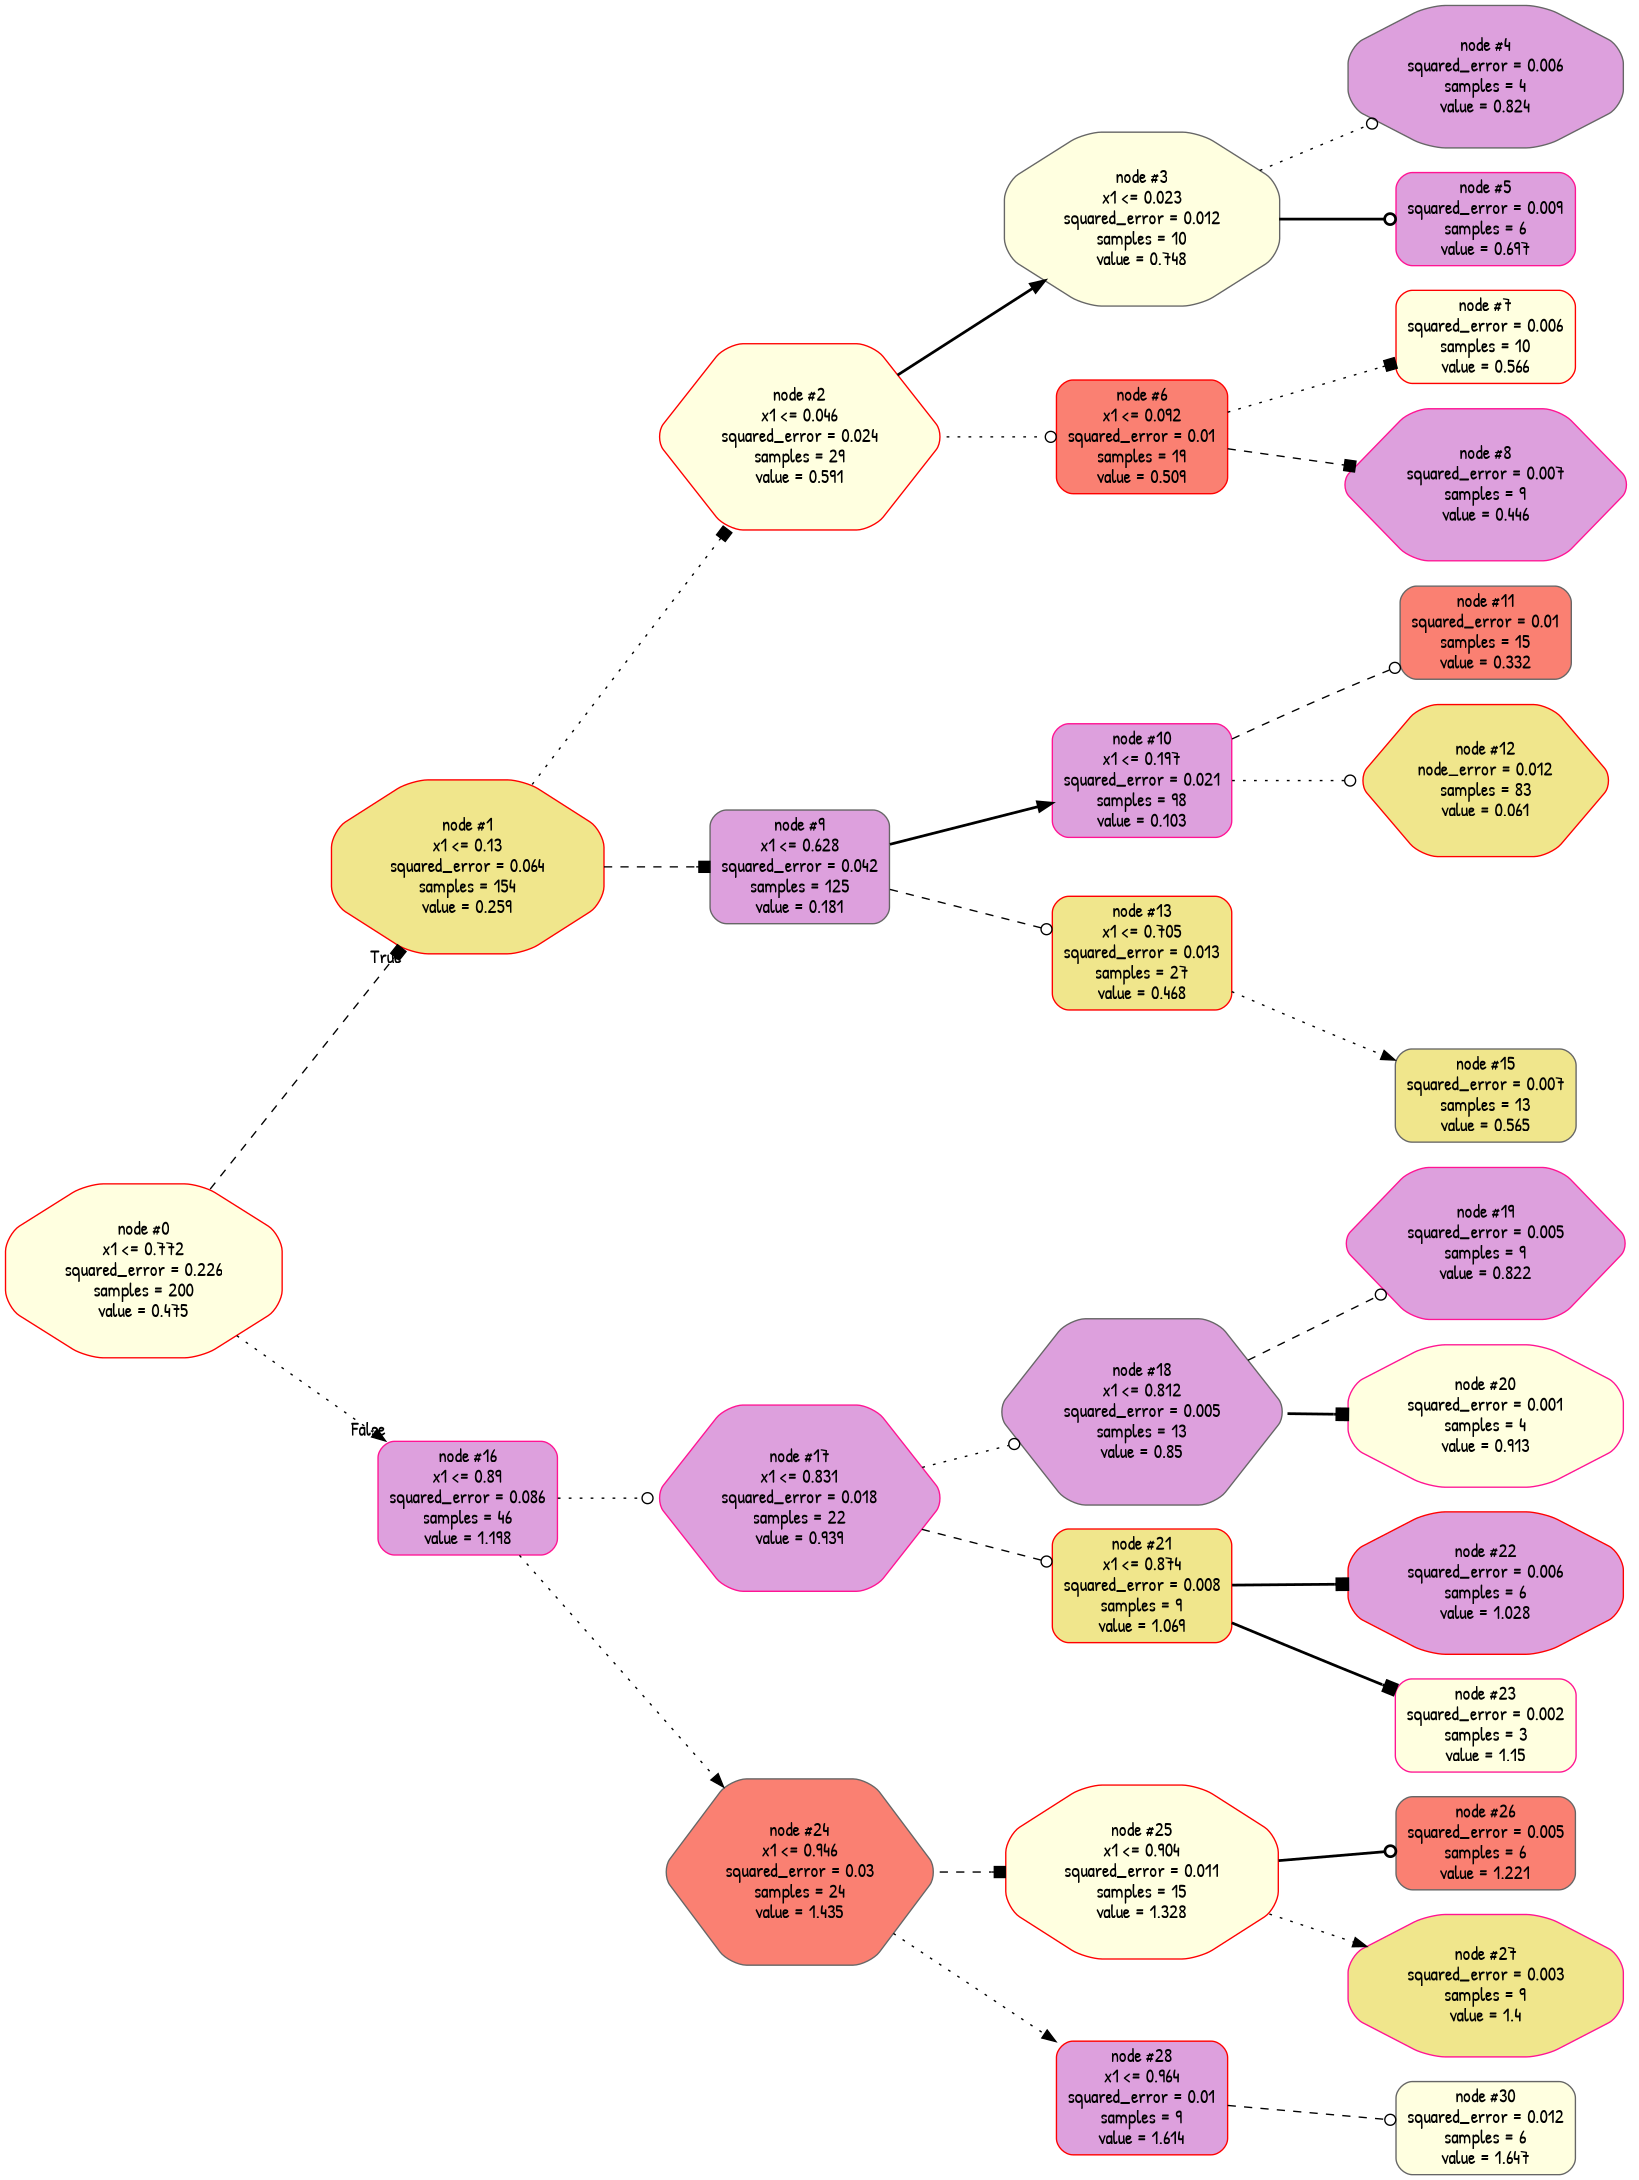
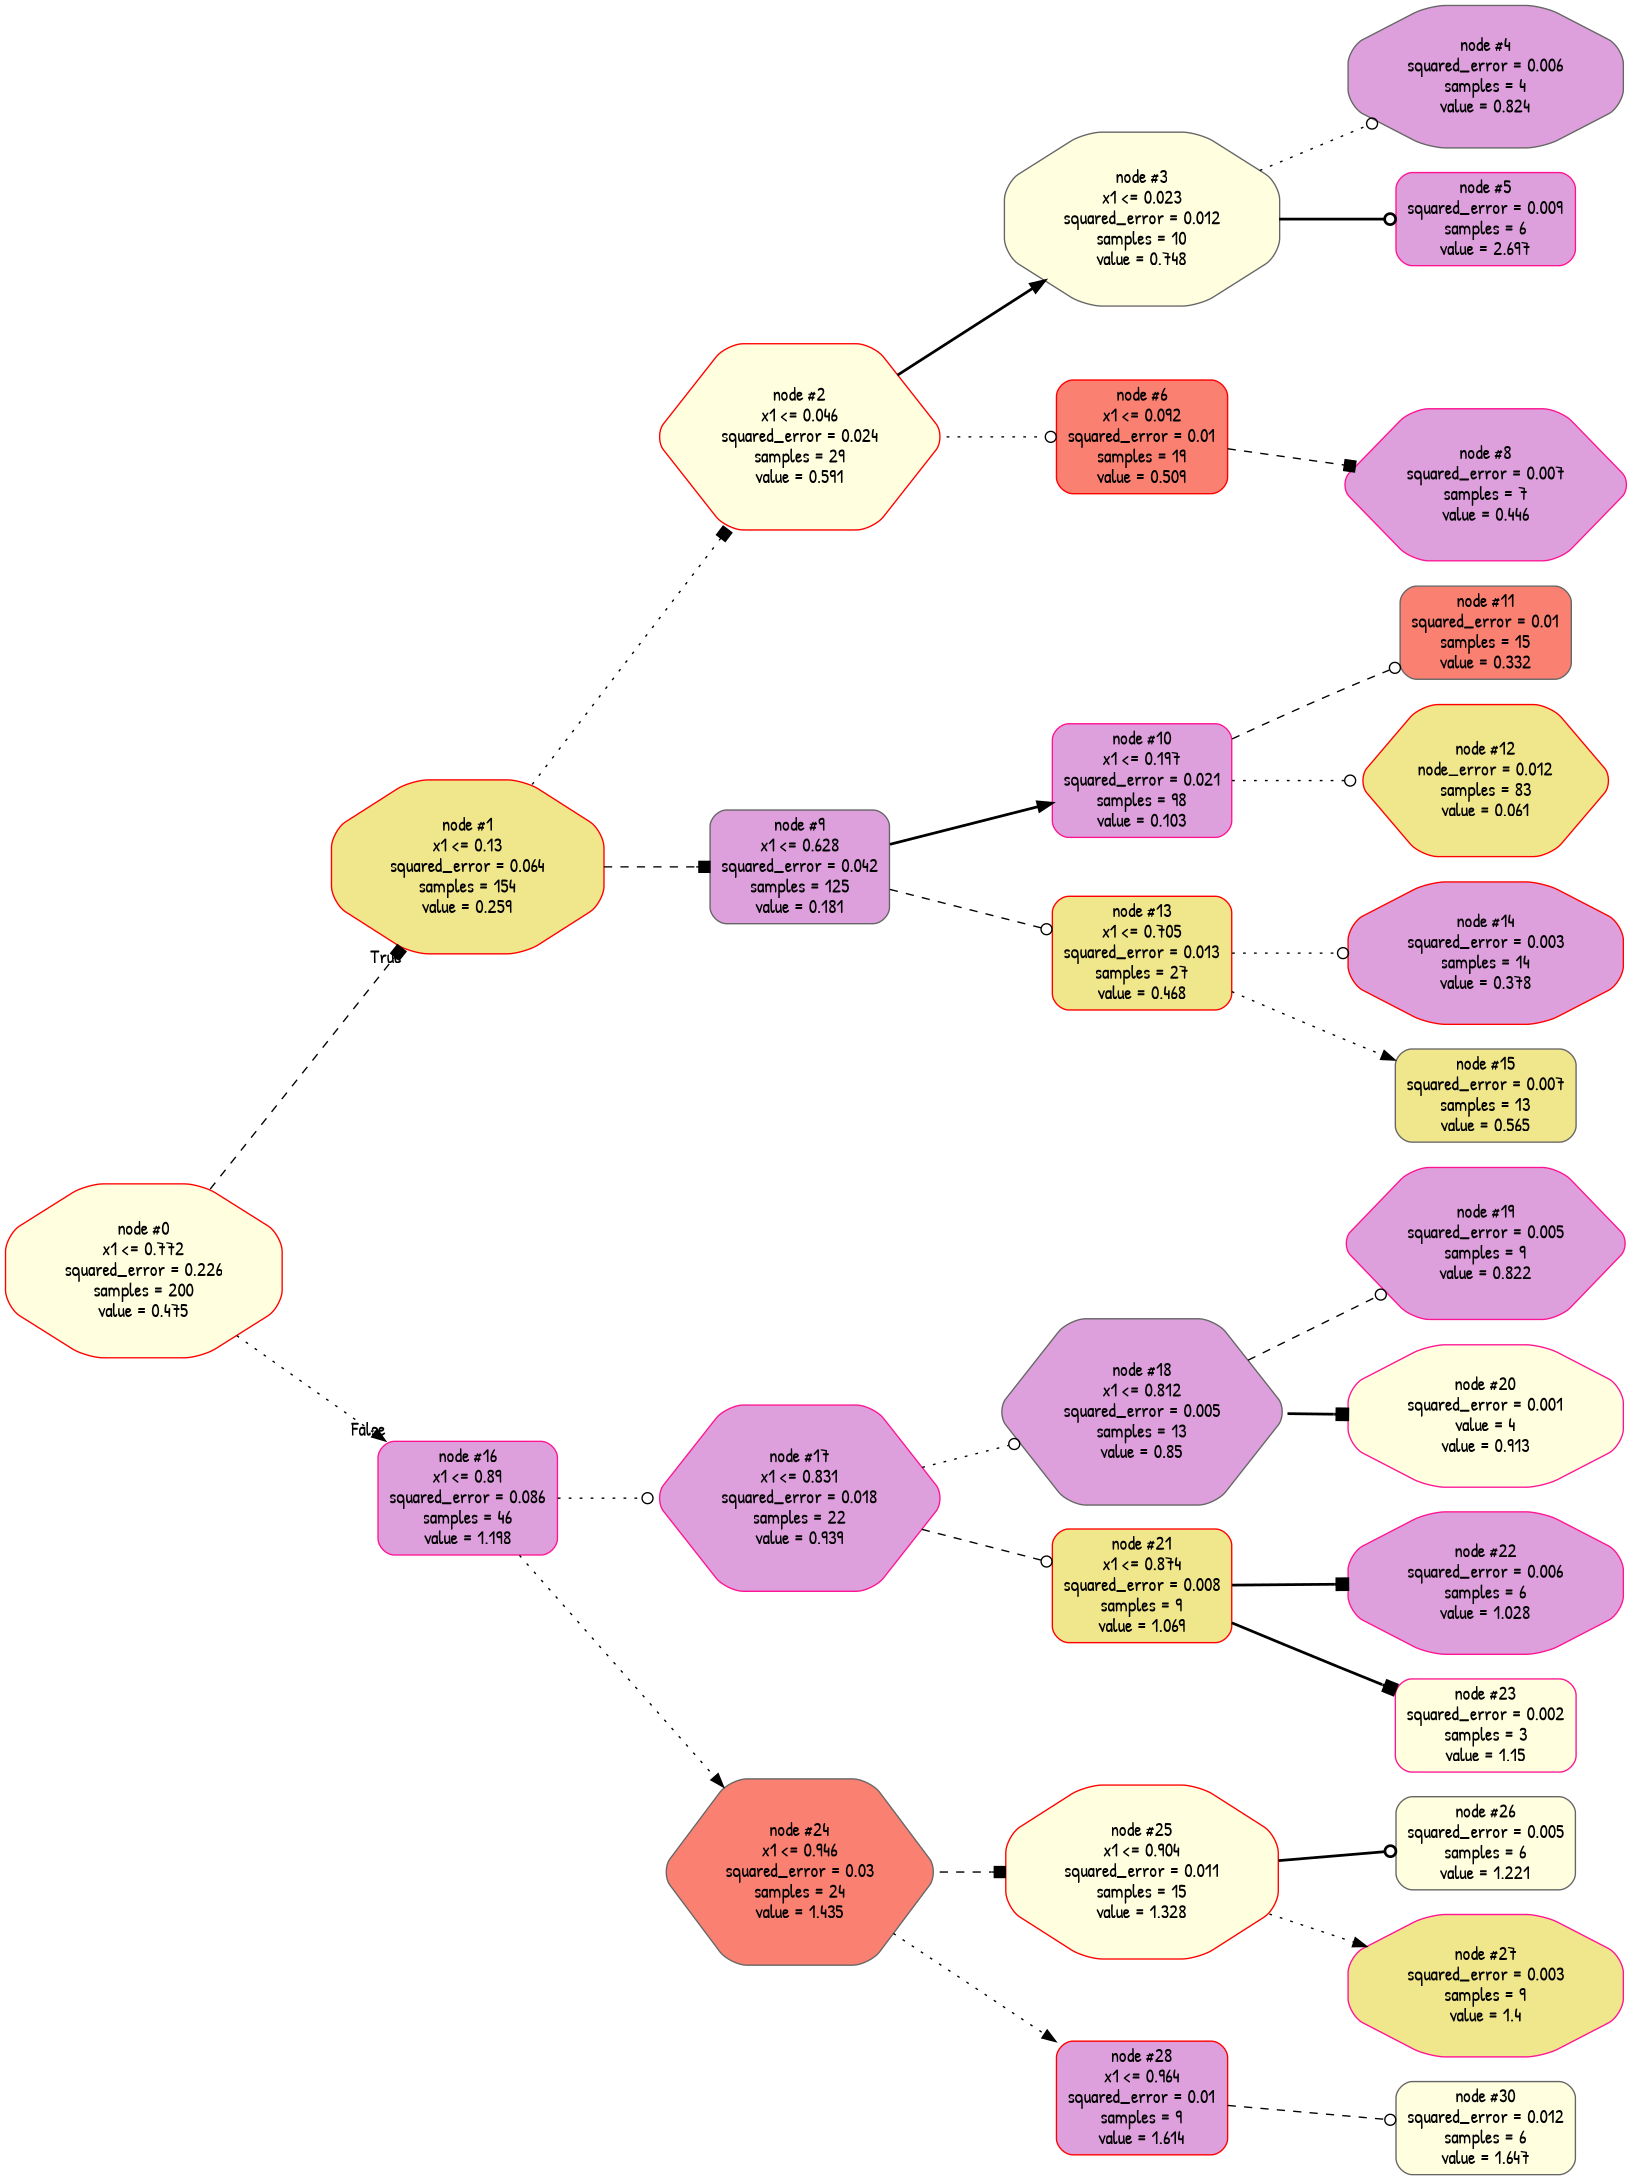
(1486, 219) -> (1486, 219)
(1486, 337) -> none
(1486, 485) -> (1486, 485)
none -> (1486, 953)
(1486, 1416) -> (1486, 1416)
(1486, 1583) -> (1486, 1583)
(1486, 1843) -> (1486, 1843)
